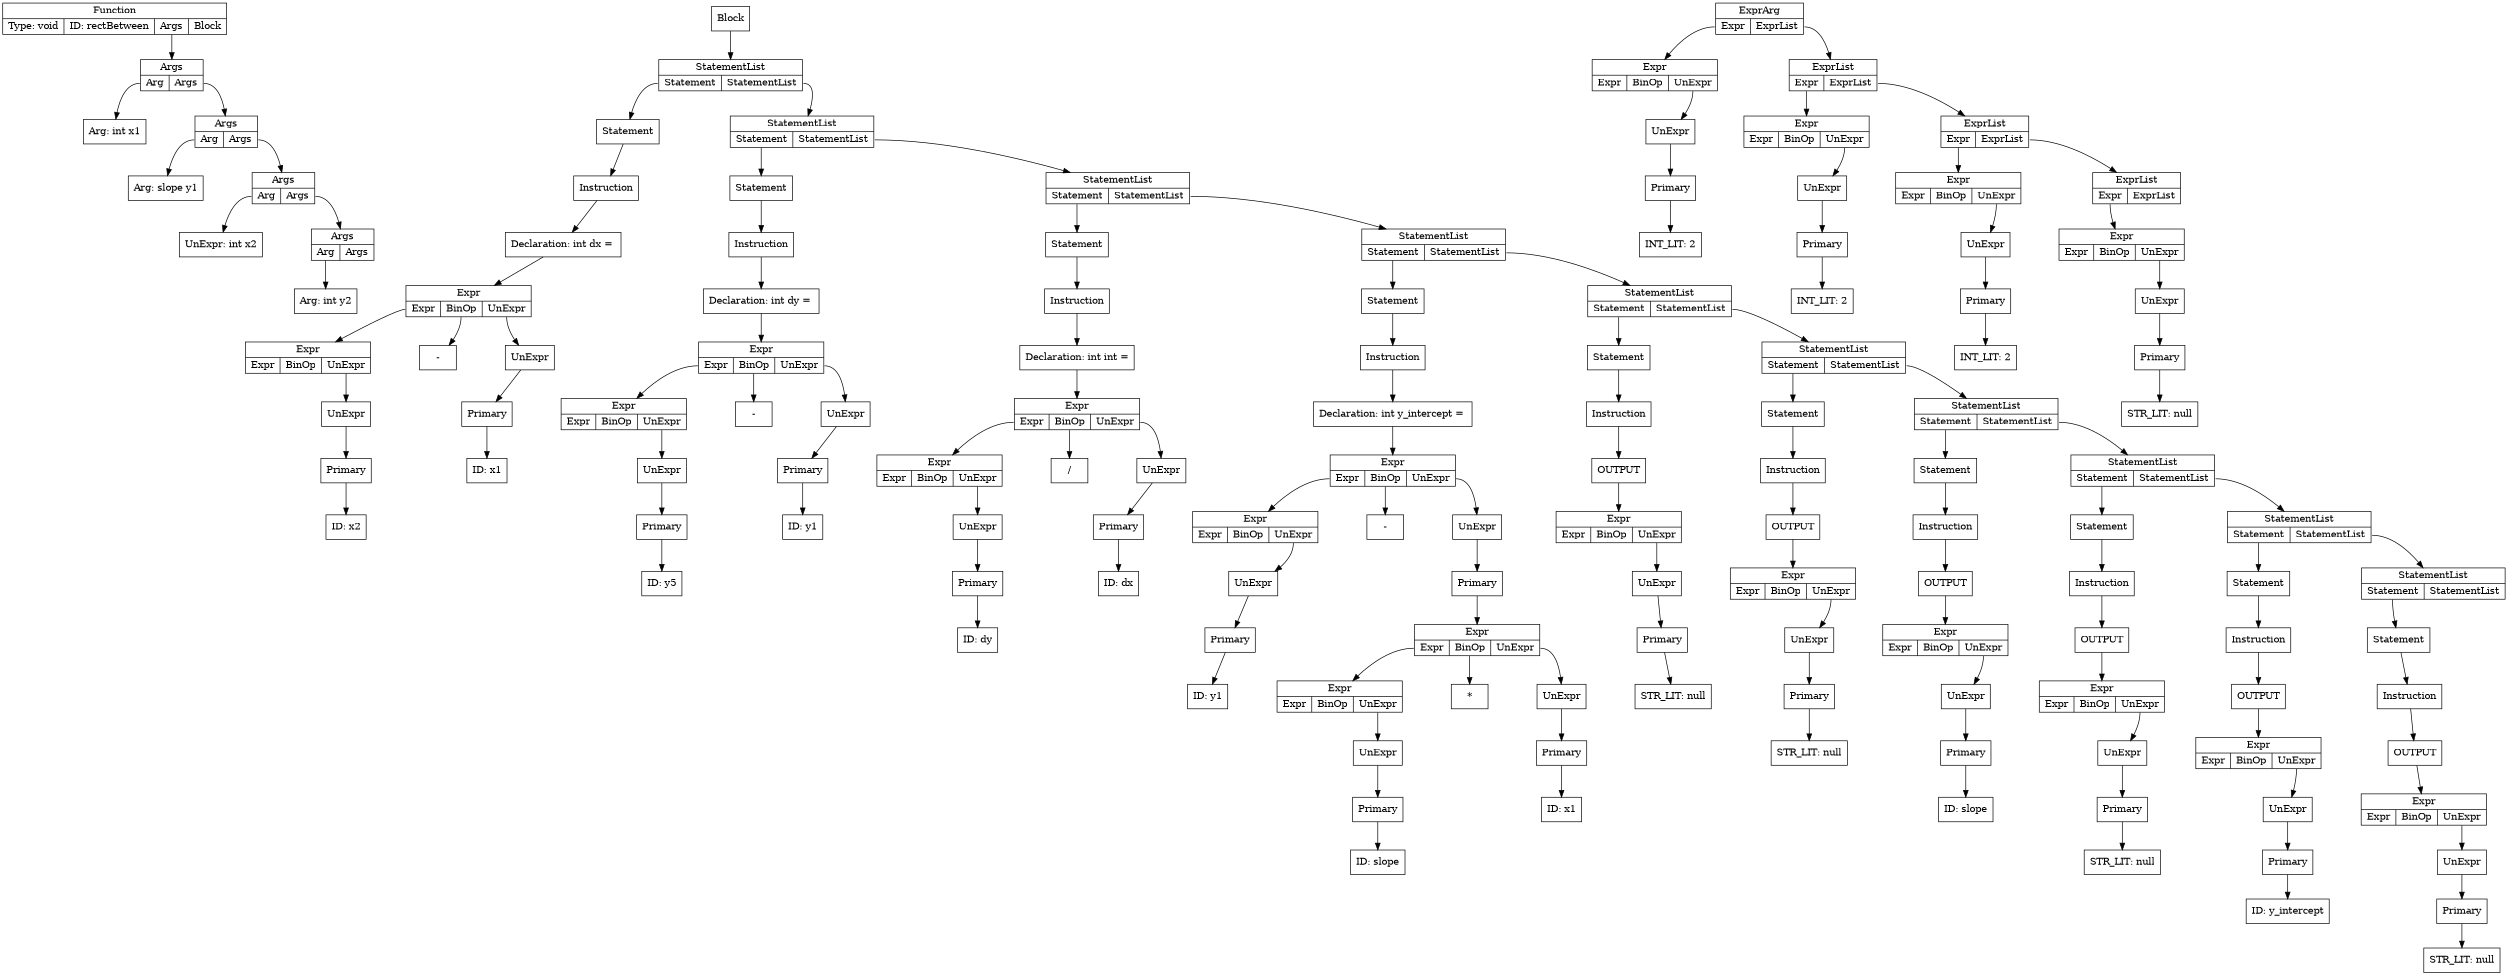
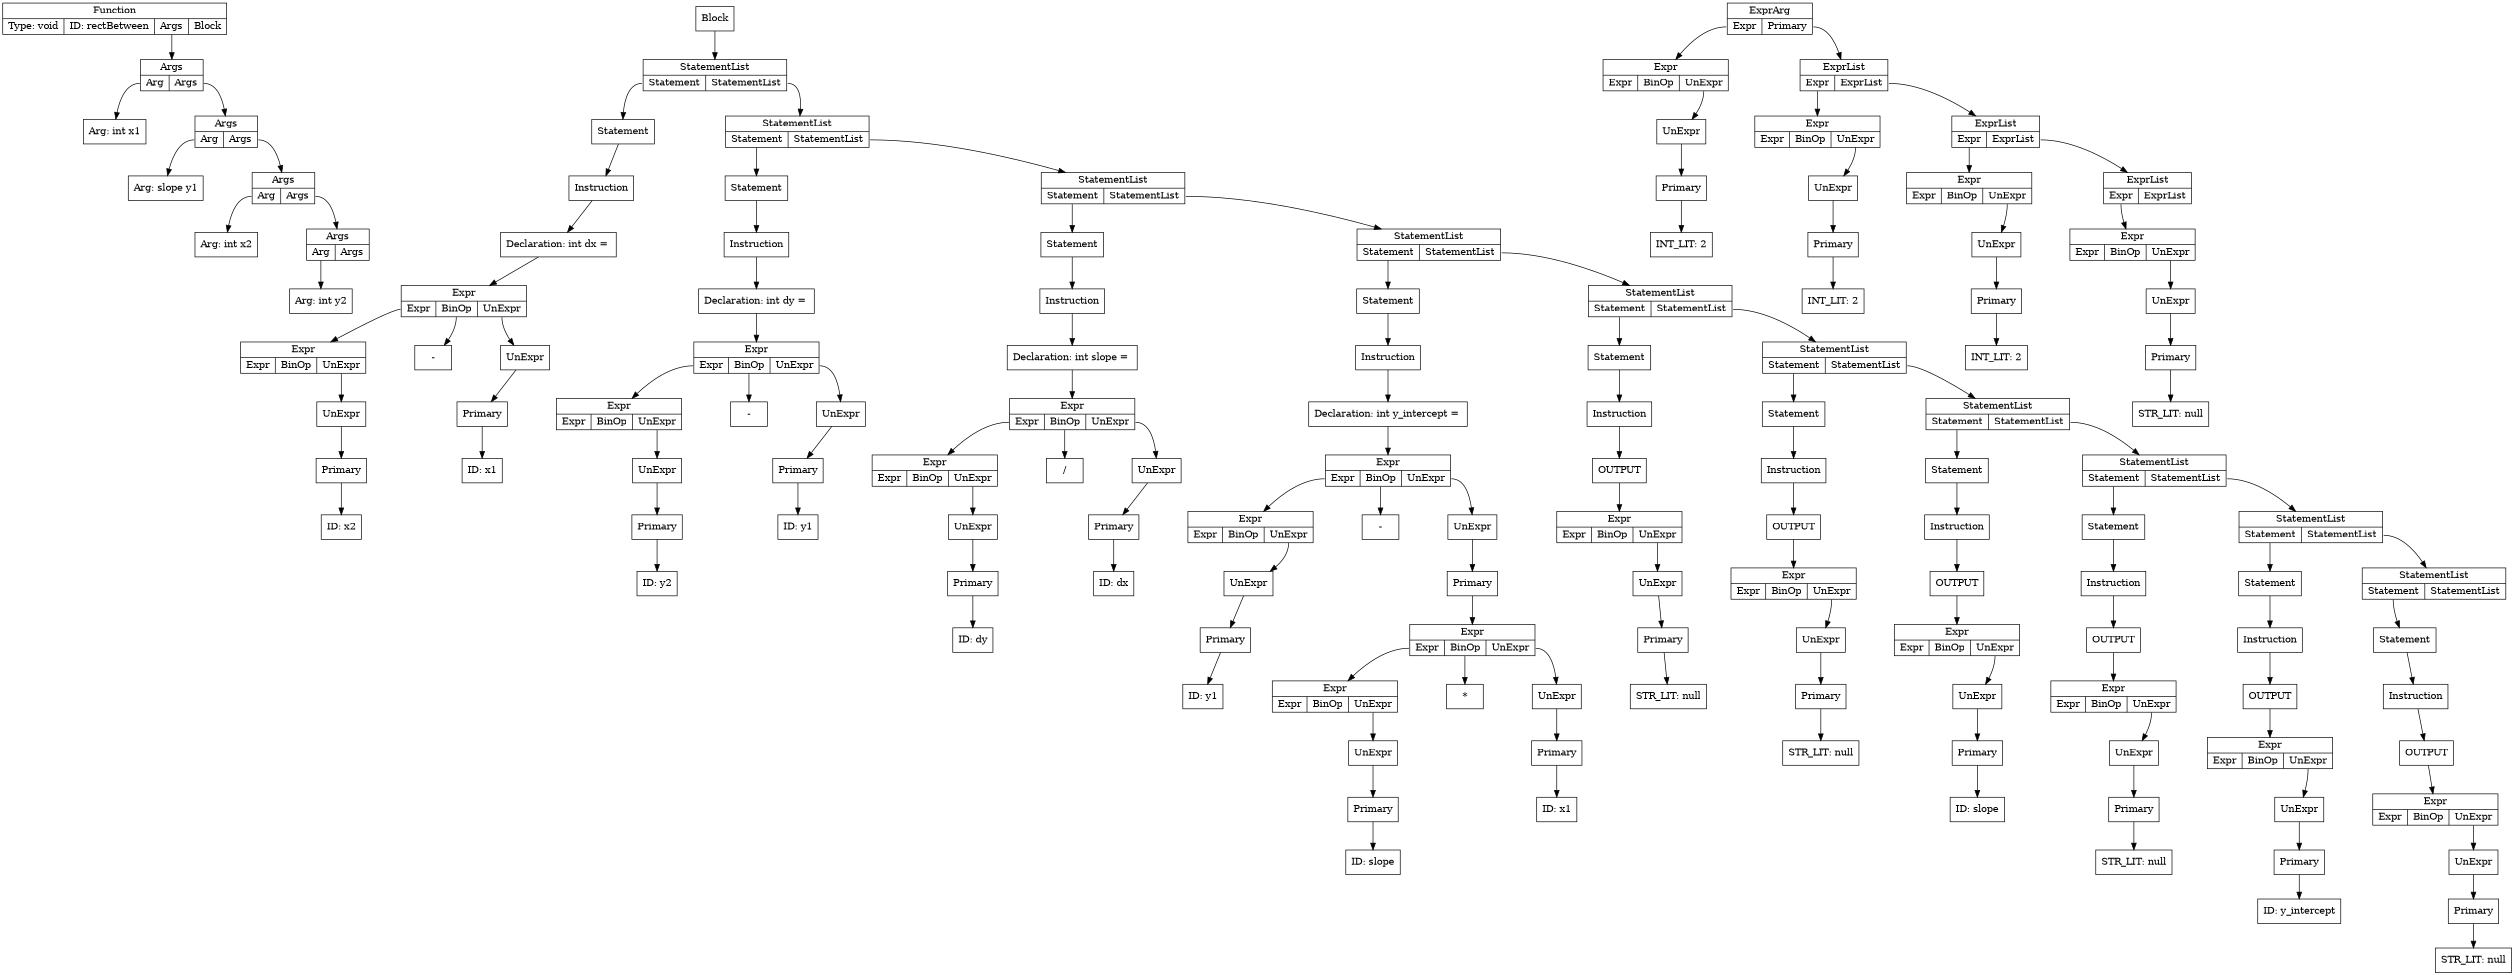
(1777, 26) -> (1787, 26)
(221, 245) -> (226, 245)
(1077, 358) -> (1072, 358)
(662, 584) -> (657, 584)
